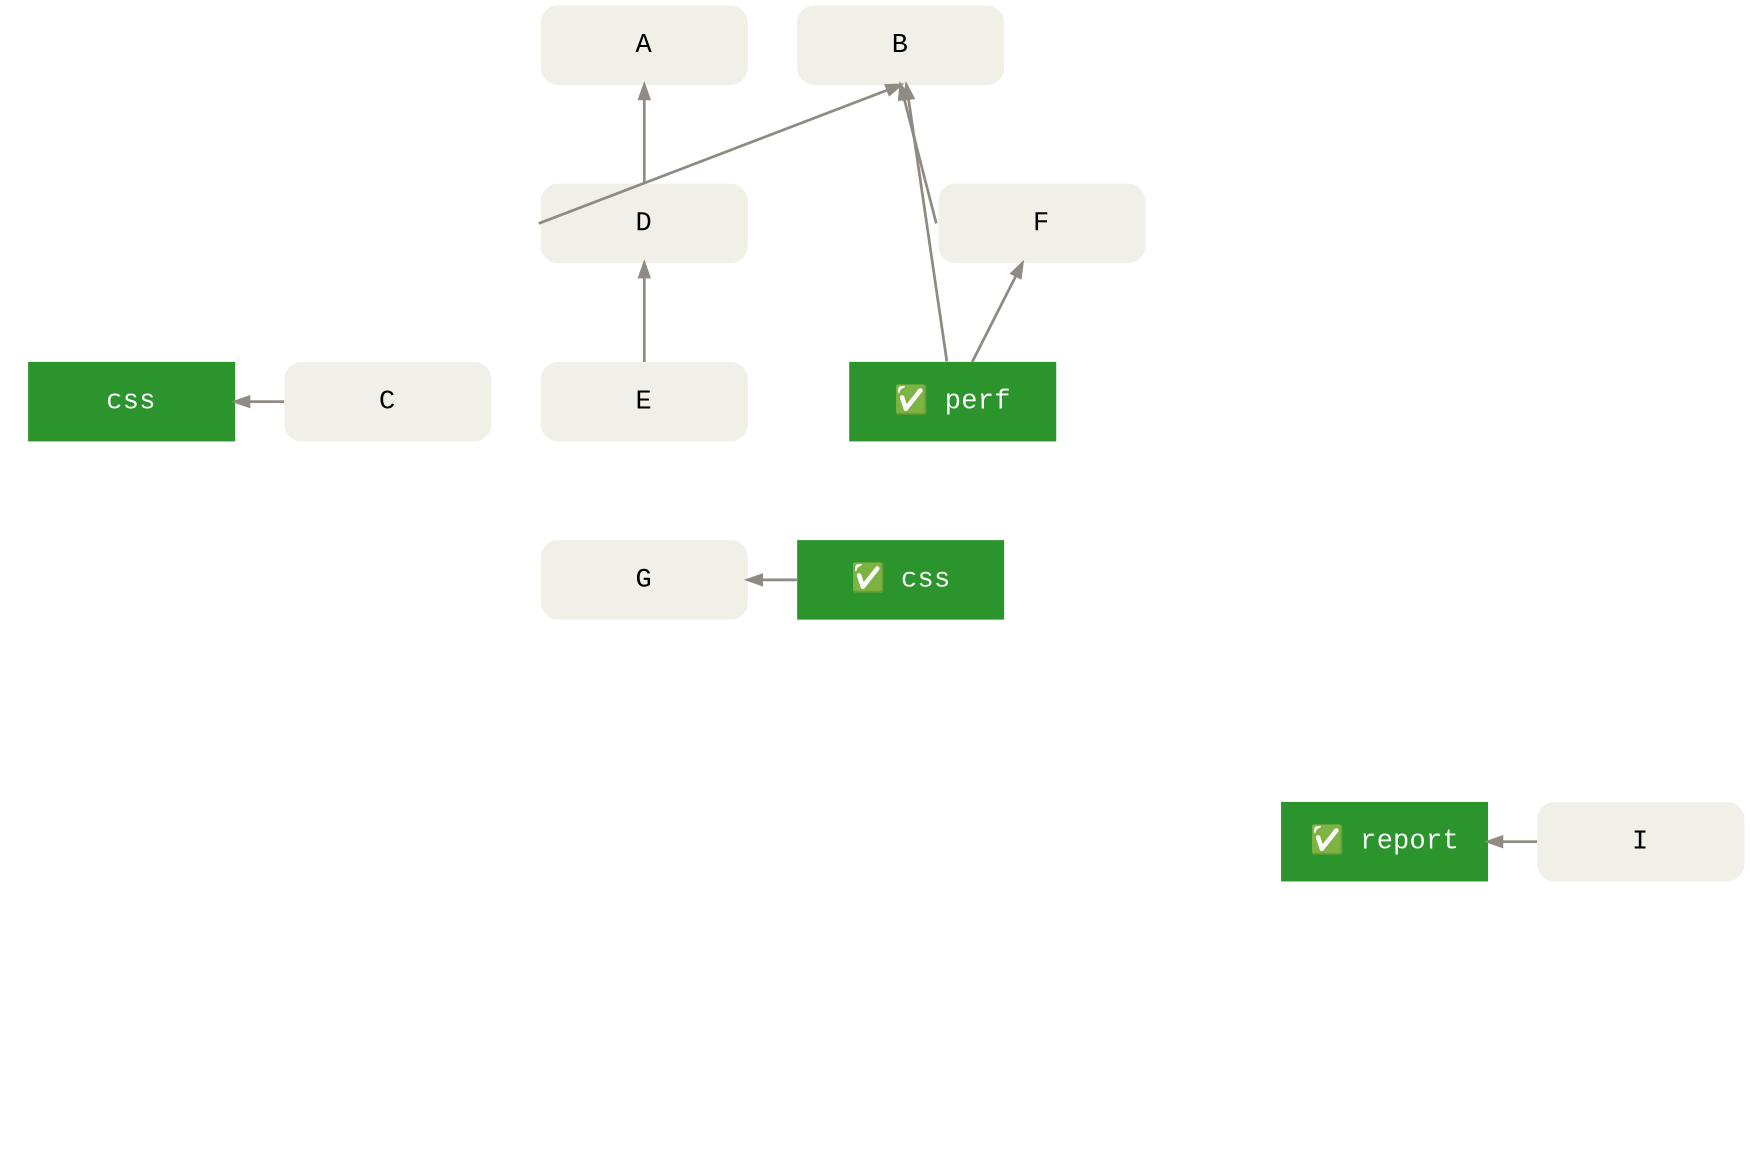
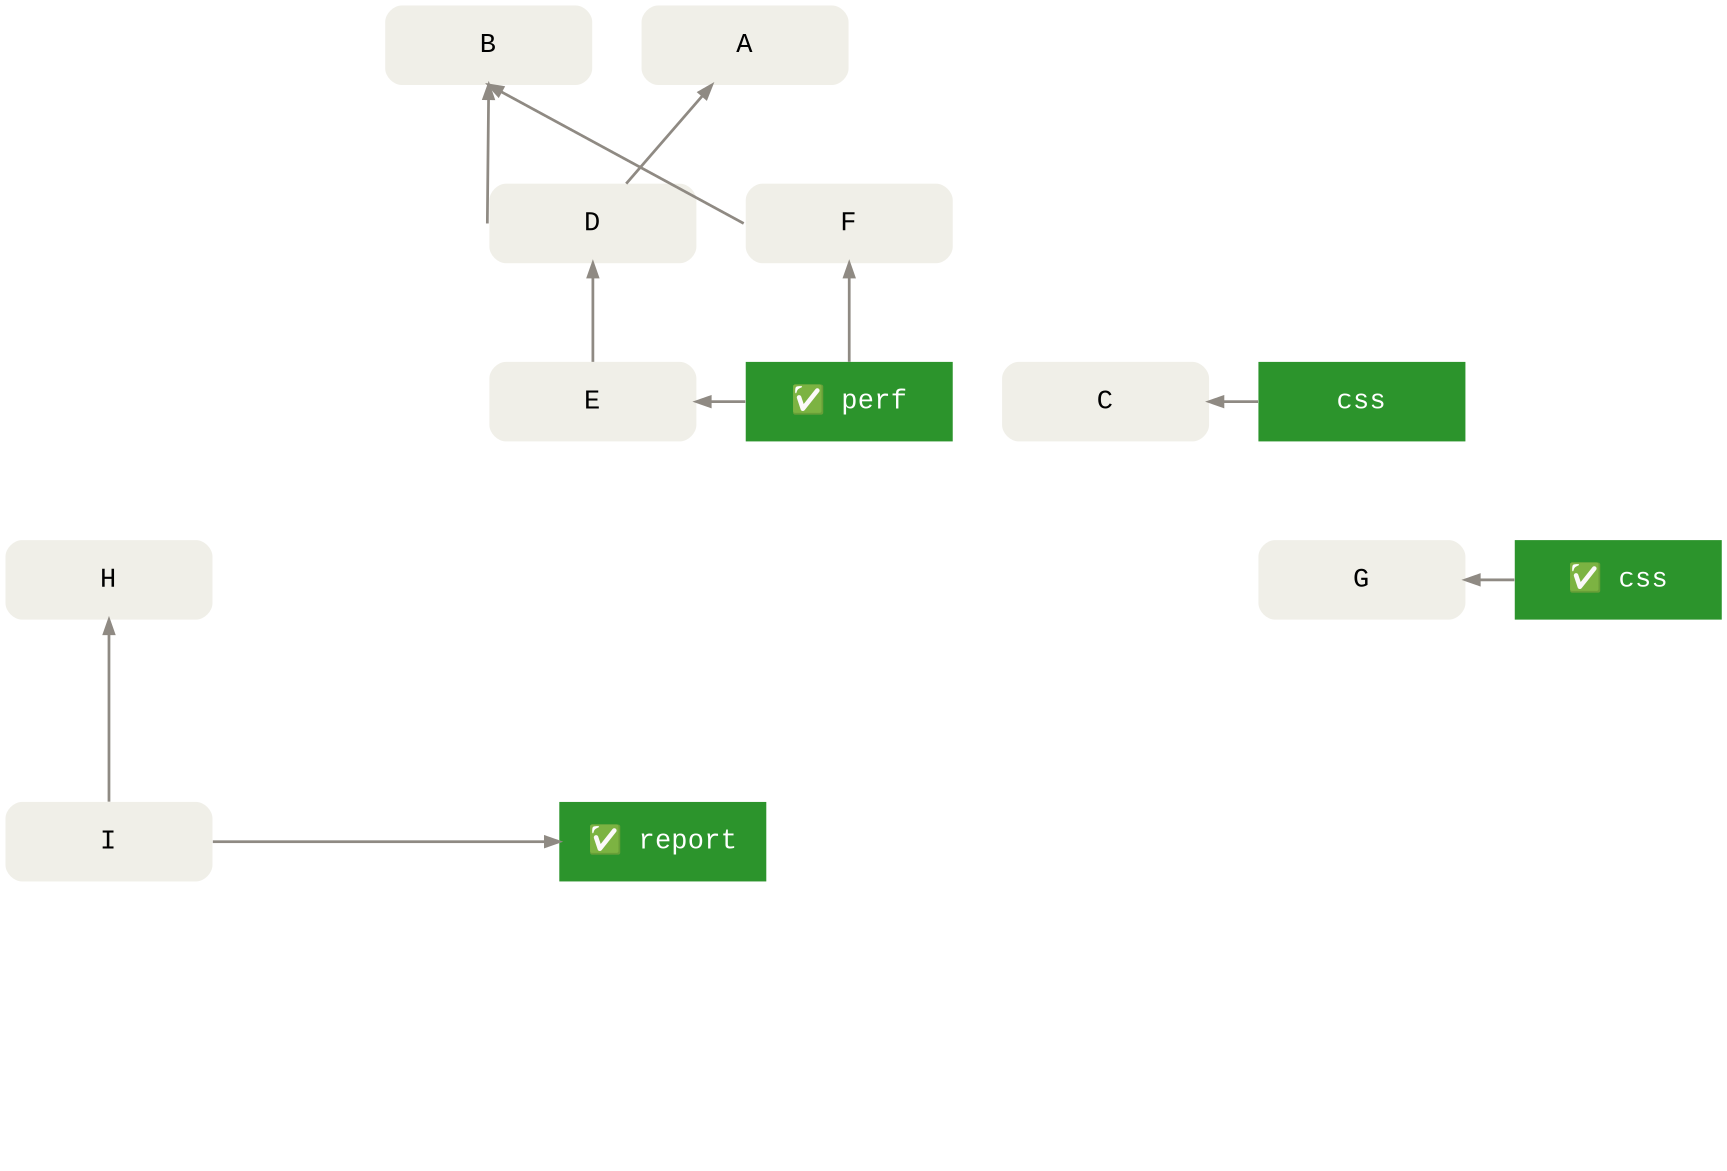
(928, 230) -> (728, 402)
(267, 402) -> (1241, 402)
none -> (109, 580)
